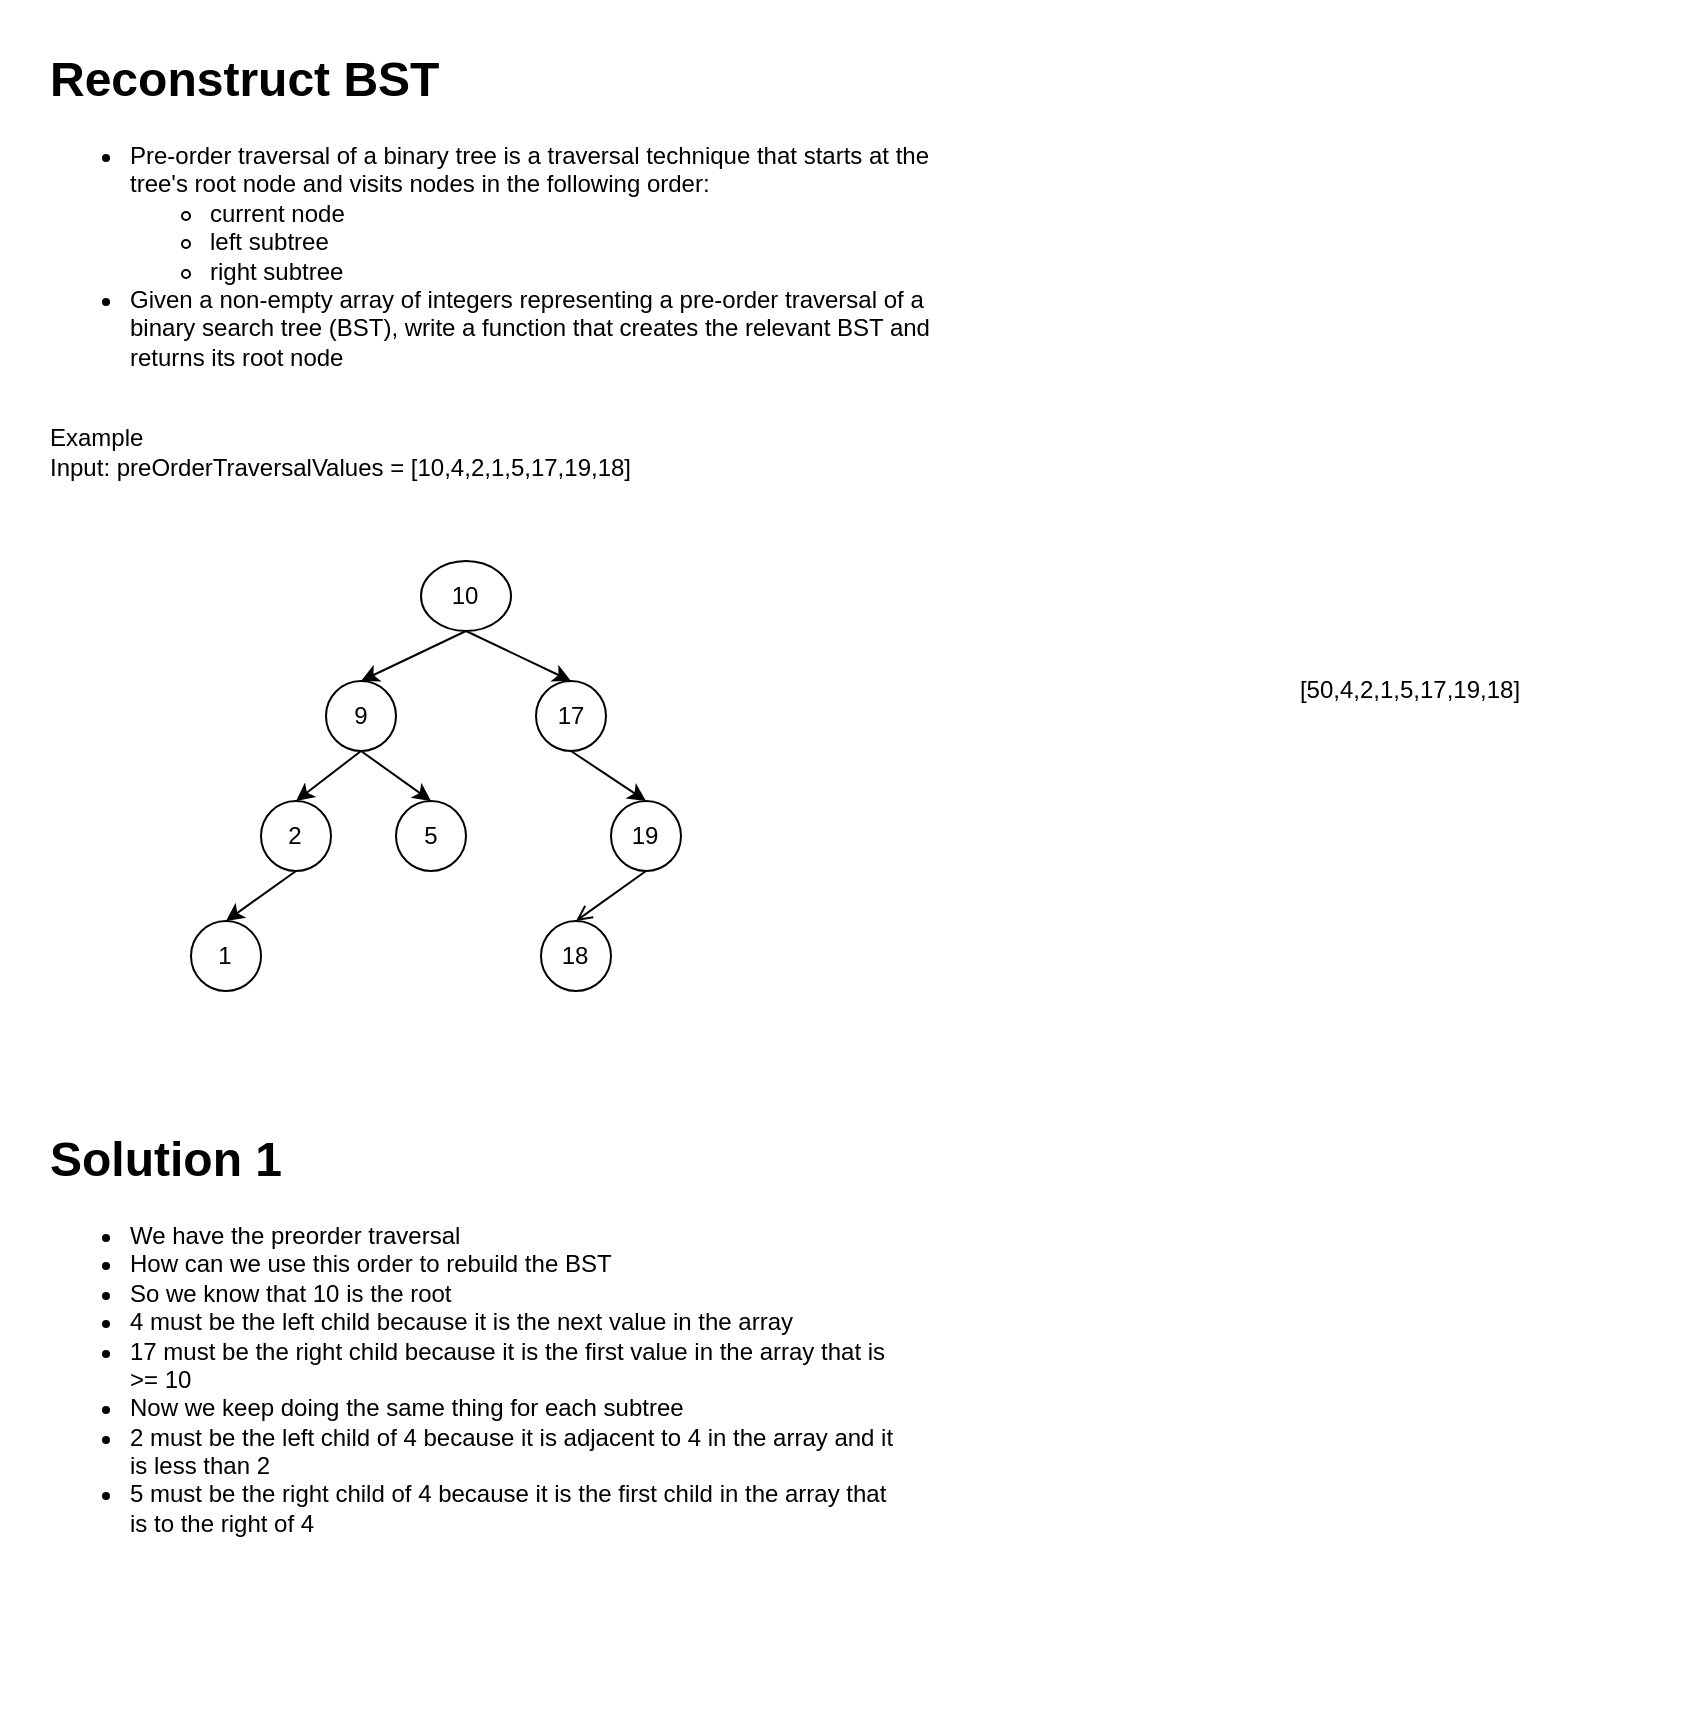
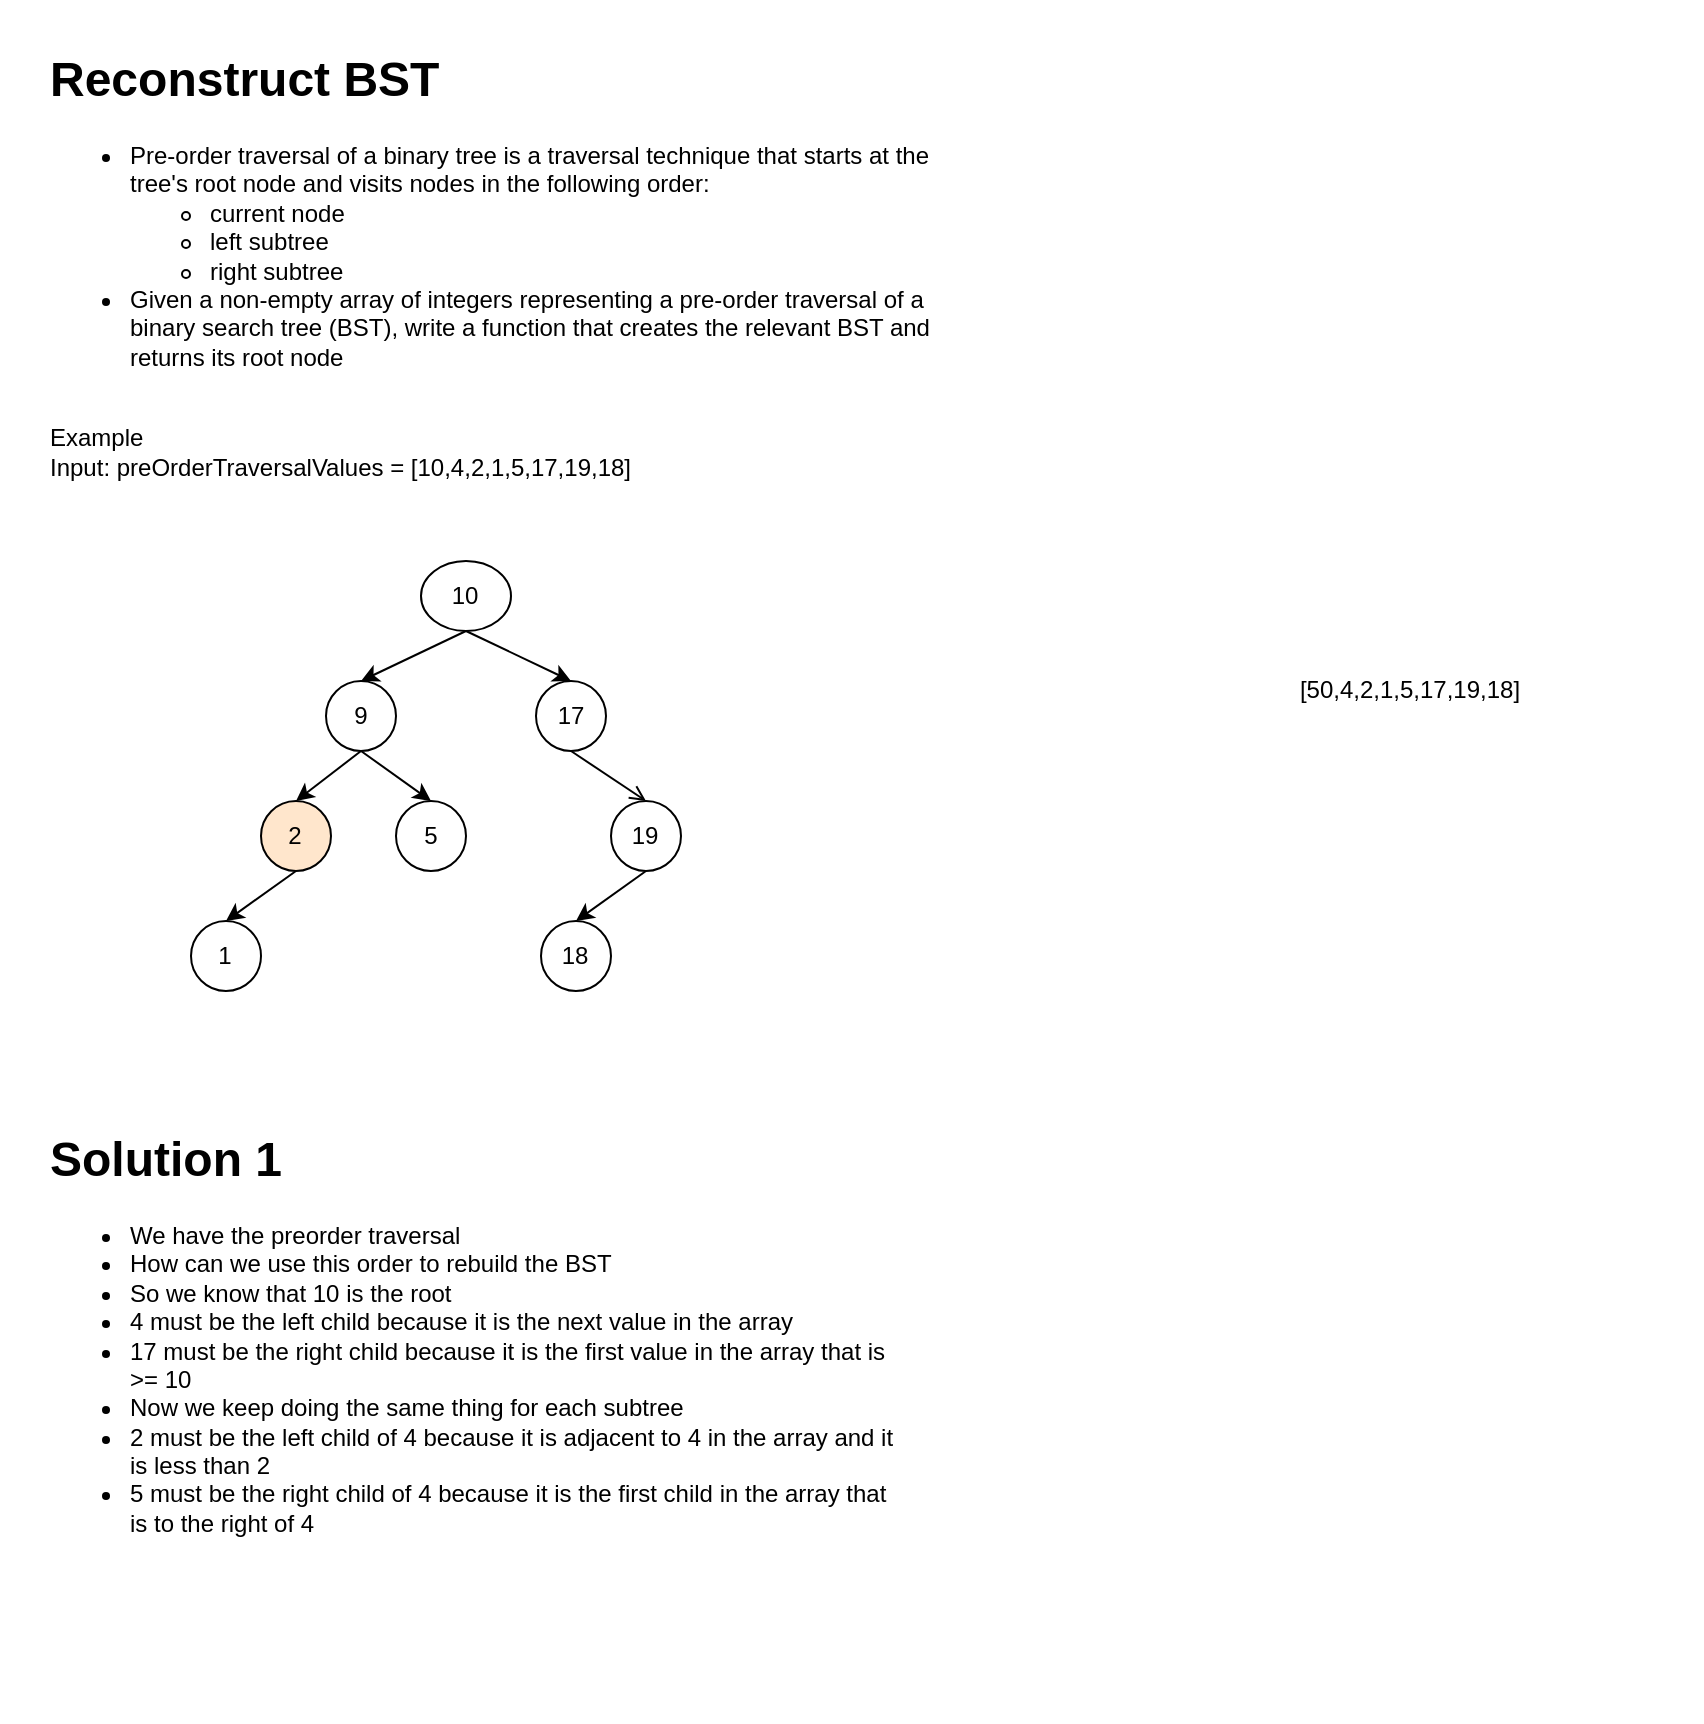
(634, 793) -> (636, 795)
(296, 836) -> (296, 836)
(585, 914) -> (588, 912)
